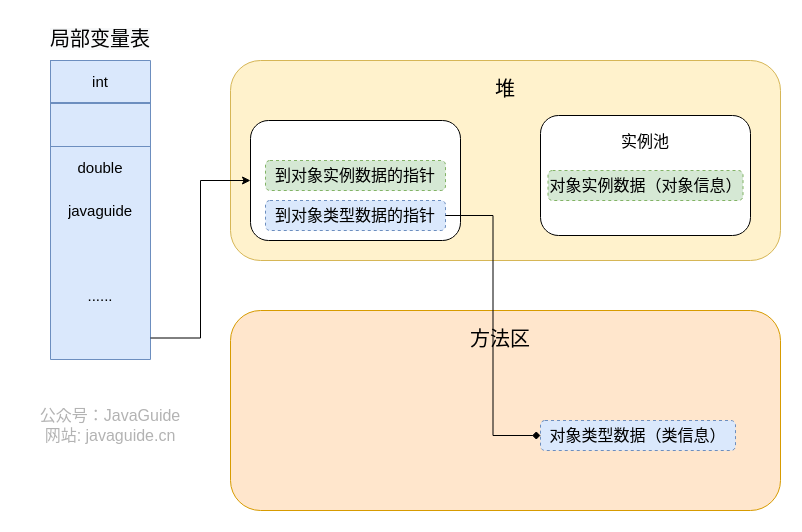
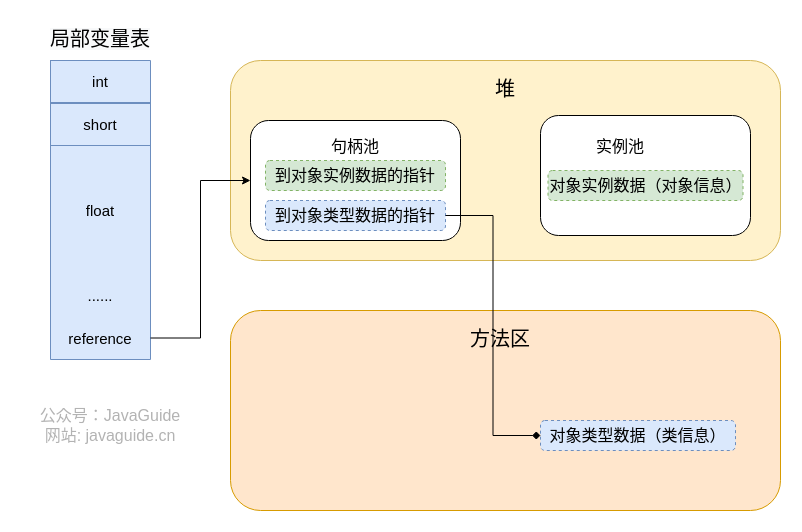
none -> (101, 124)
(646, 141) -> (621, 146)
none -> (356, 146)
(101, 167) -> none
(101, 211) -> (101, 211)
none -> (101, 338)
